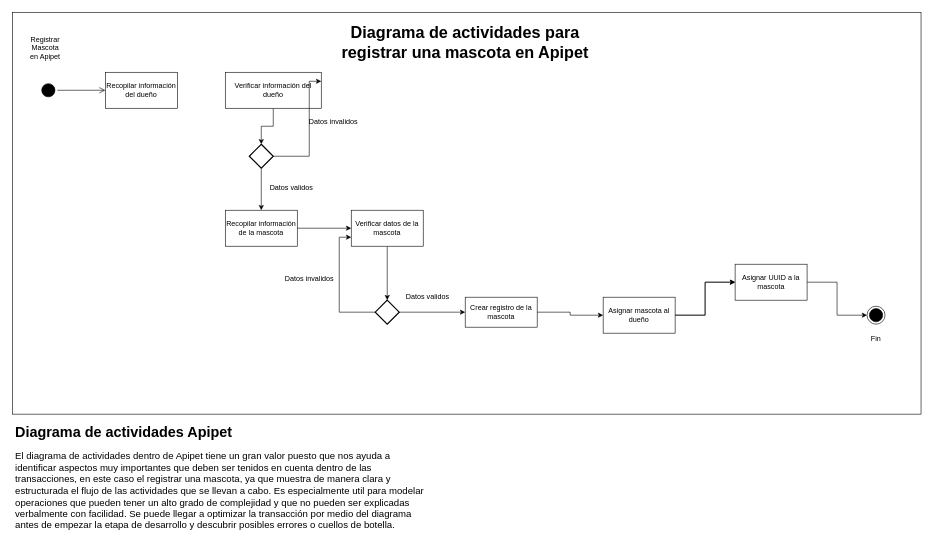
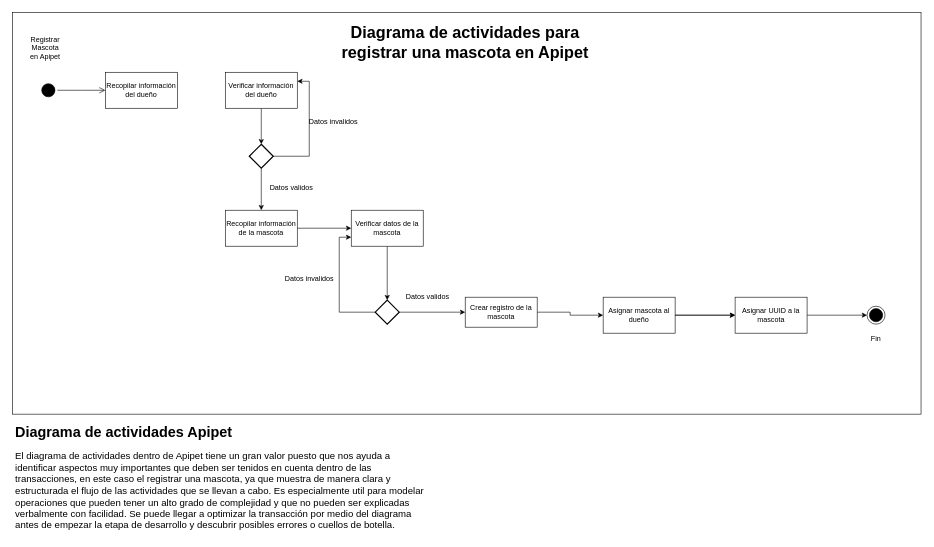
(273, 90) -> (261, 90)
(771, 282) -> (771, 315)
